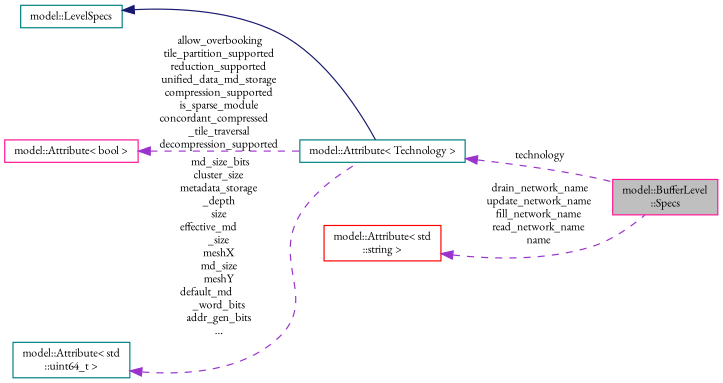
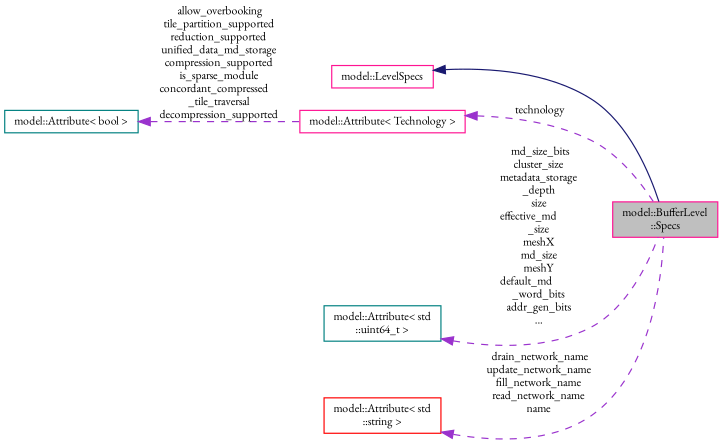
(71, 17) -> (382, 77)
(278, 33) -> (580, 93)
(71, 151) -> (71, 122)
(382, 151) -> (382, 122)
(295, 310) -> (579, 333)
